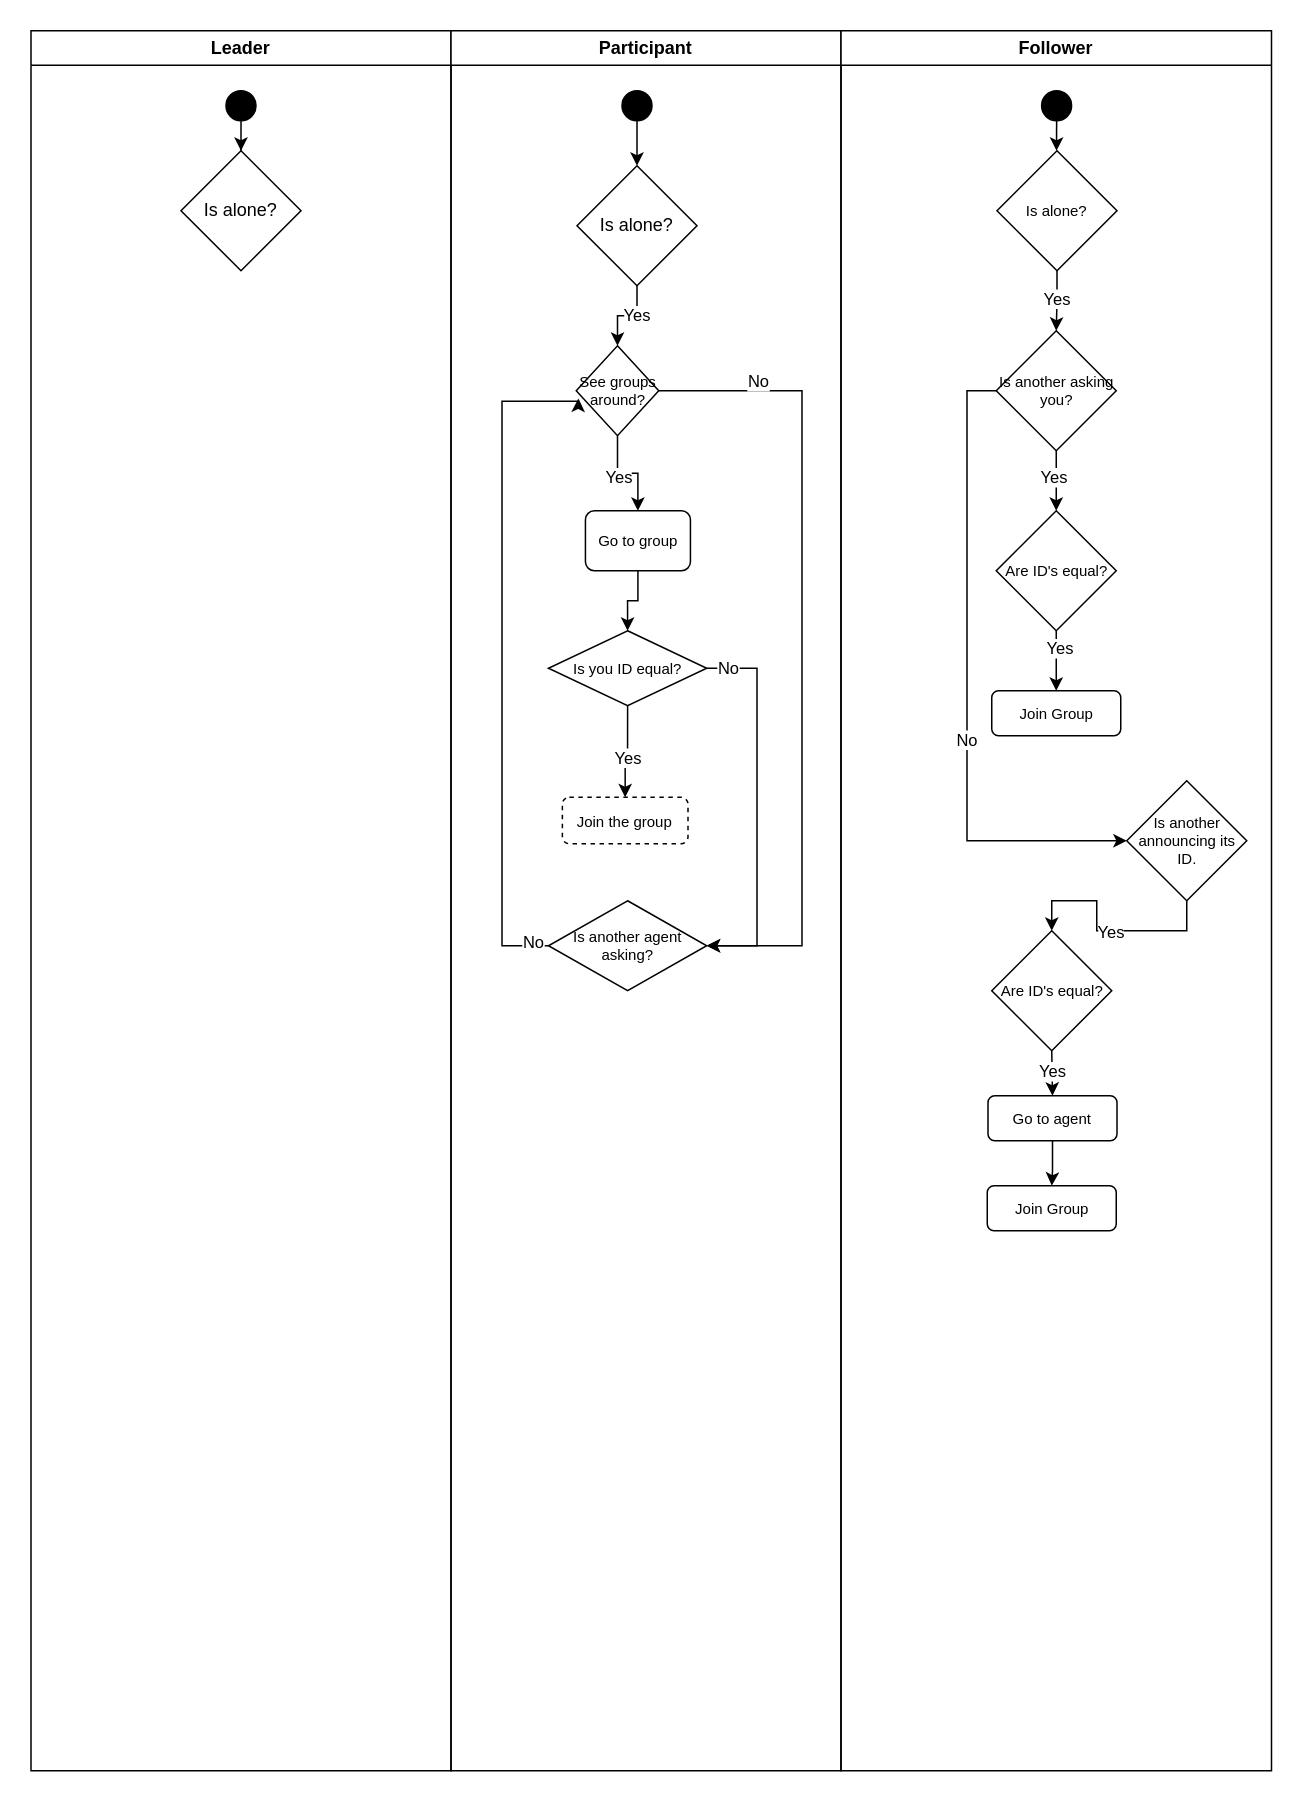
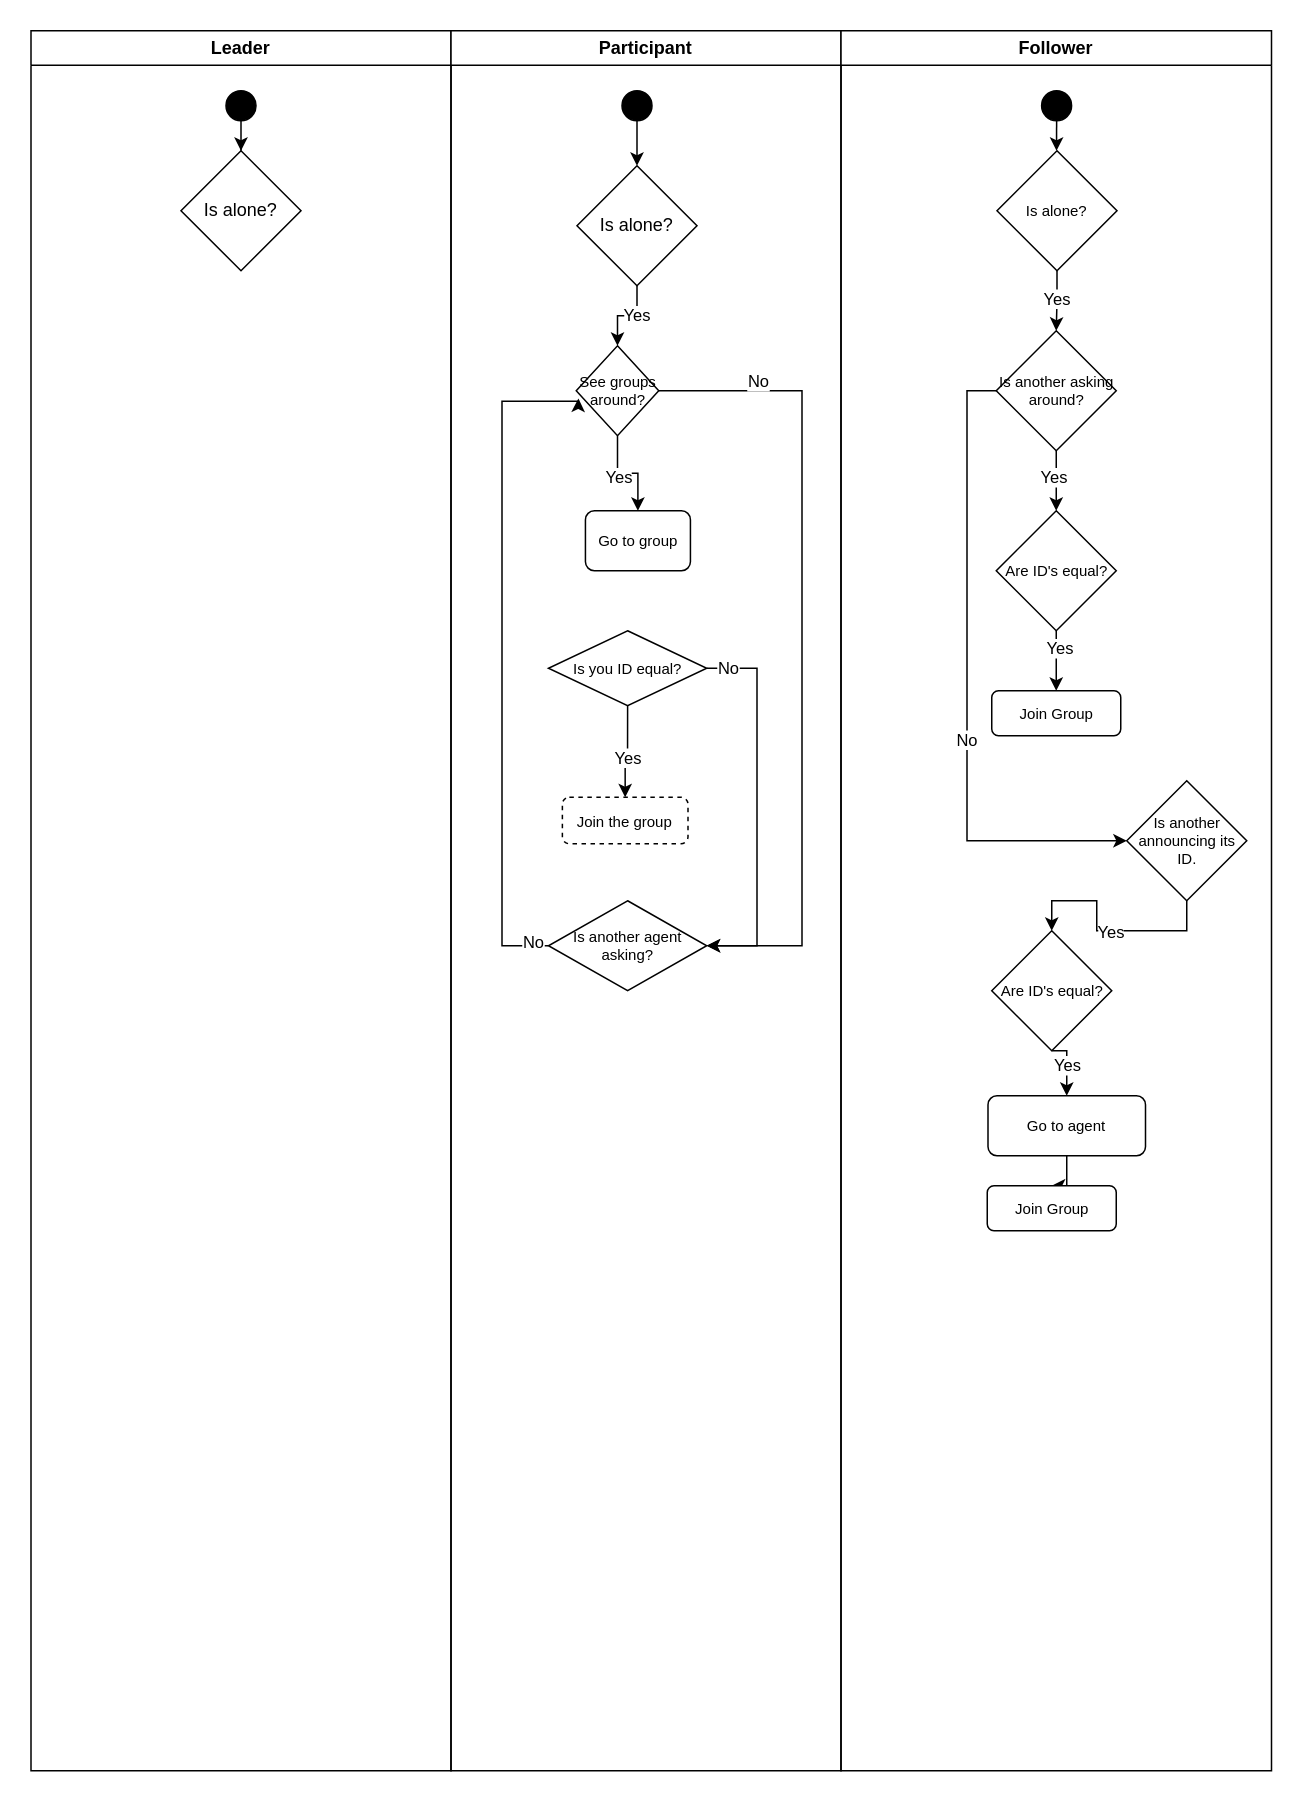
(1057, 391) -> (1057, 391)
(638, 601) -> none
(1052, 1118) -> (1067, 1126)
